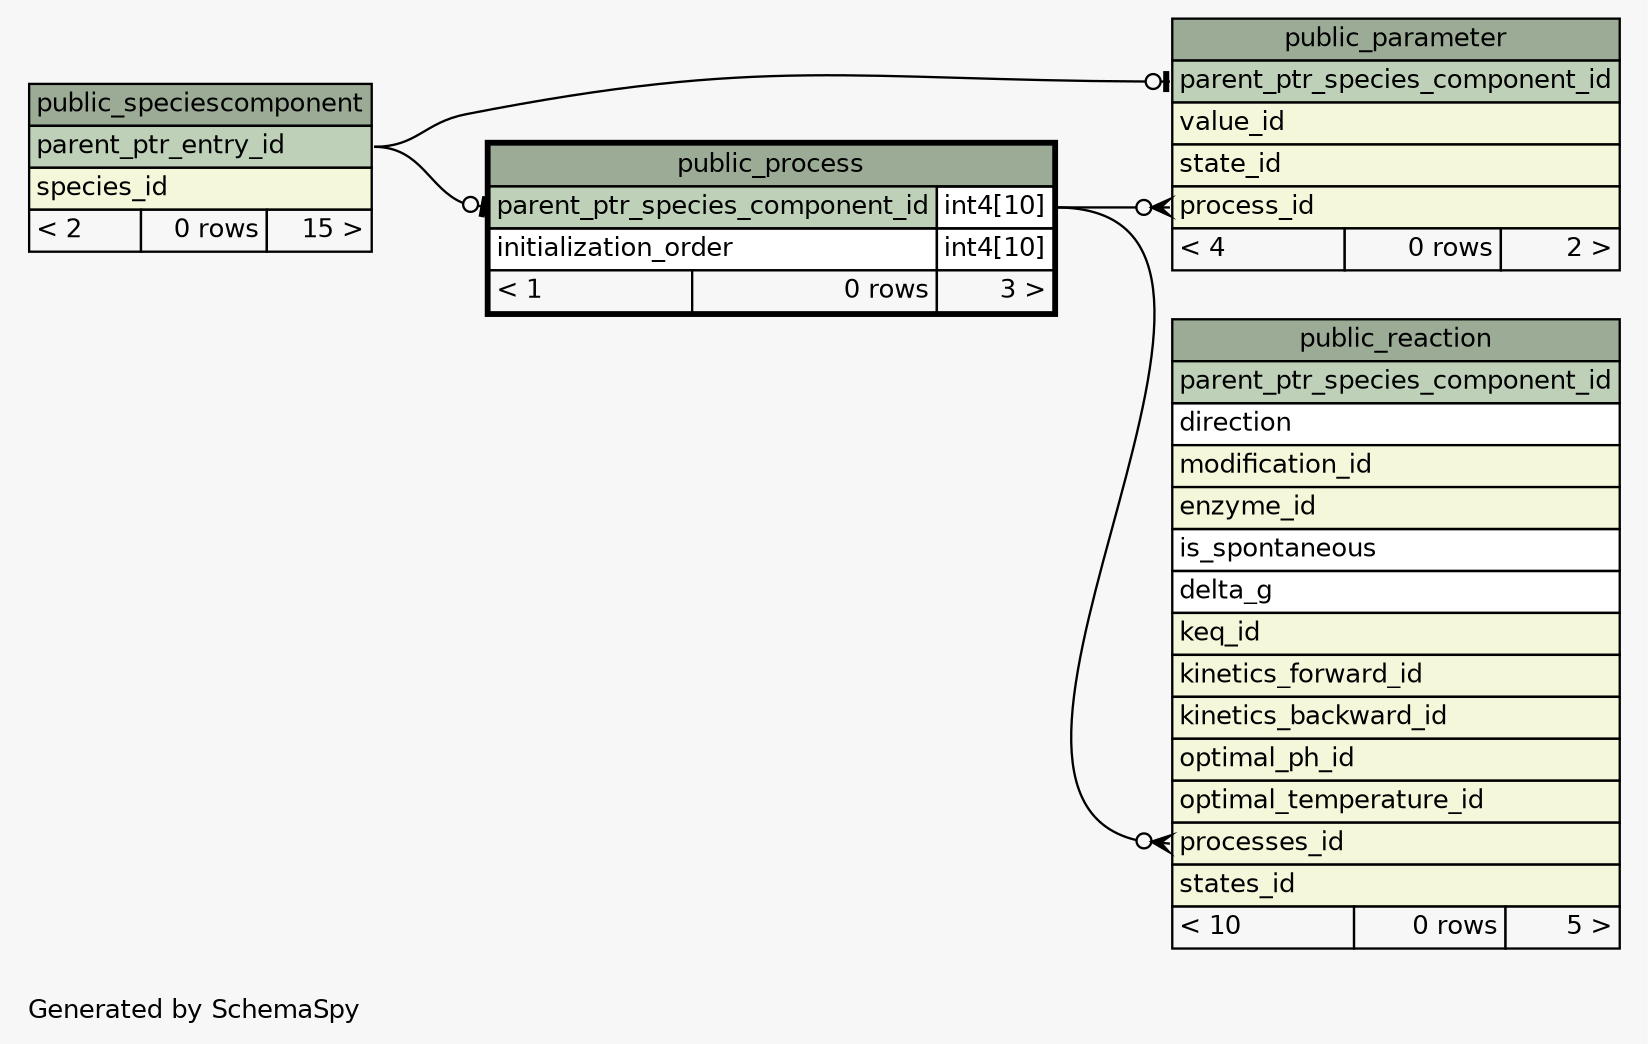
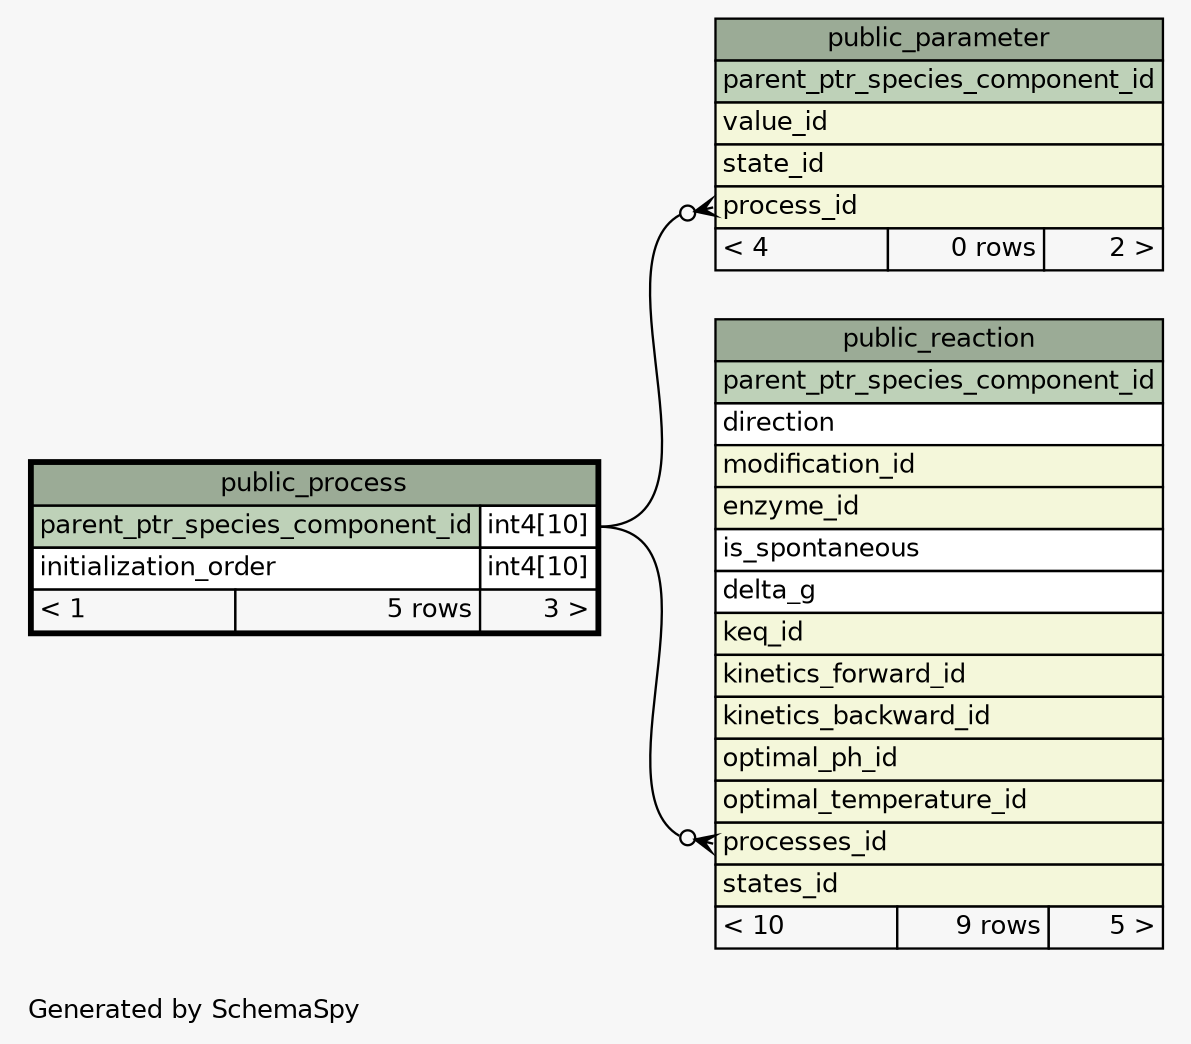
(199, 168) -> none
(887, 290) -> (430, 609)
(1455, 926) -> (999, 926)
